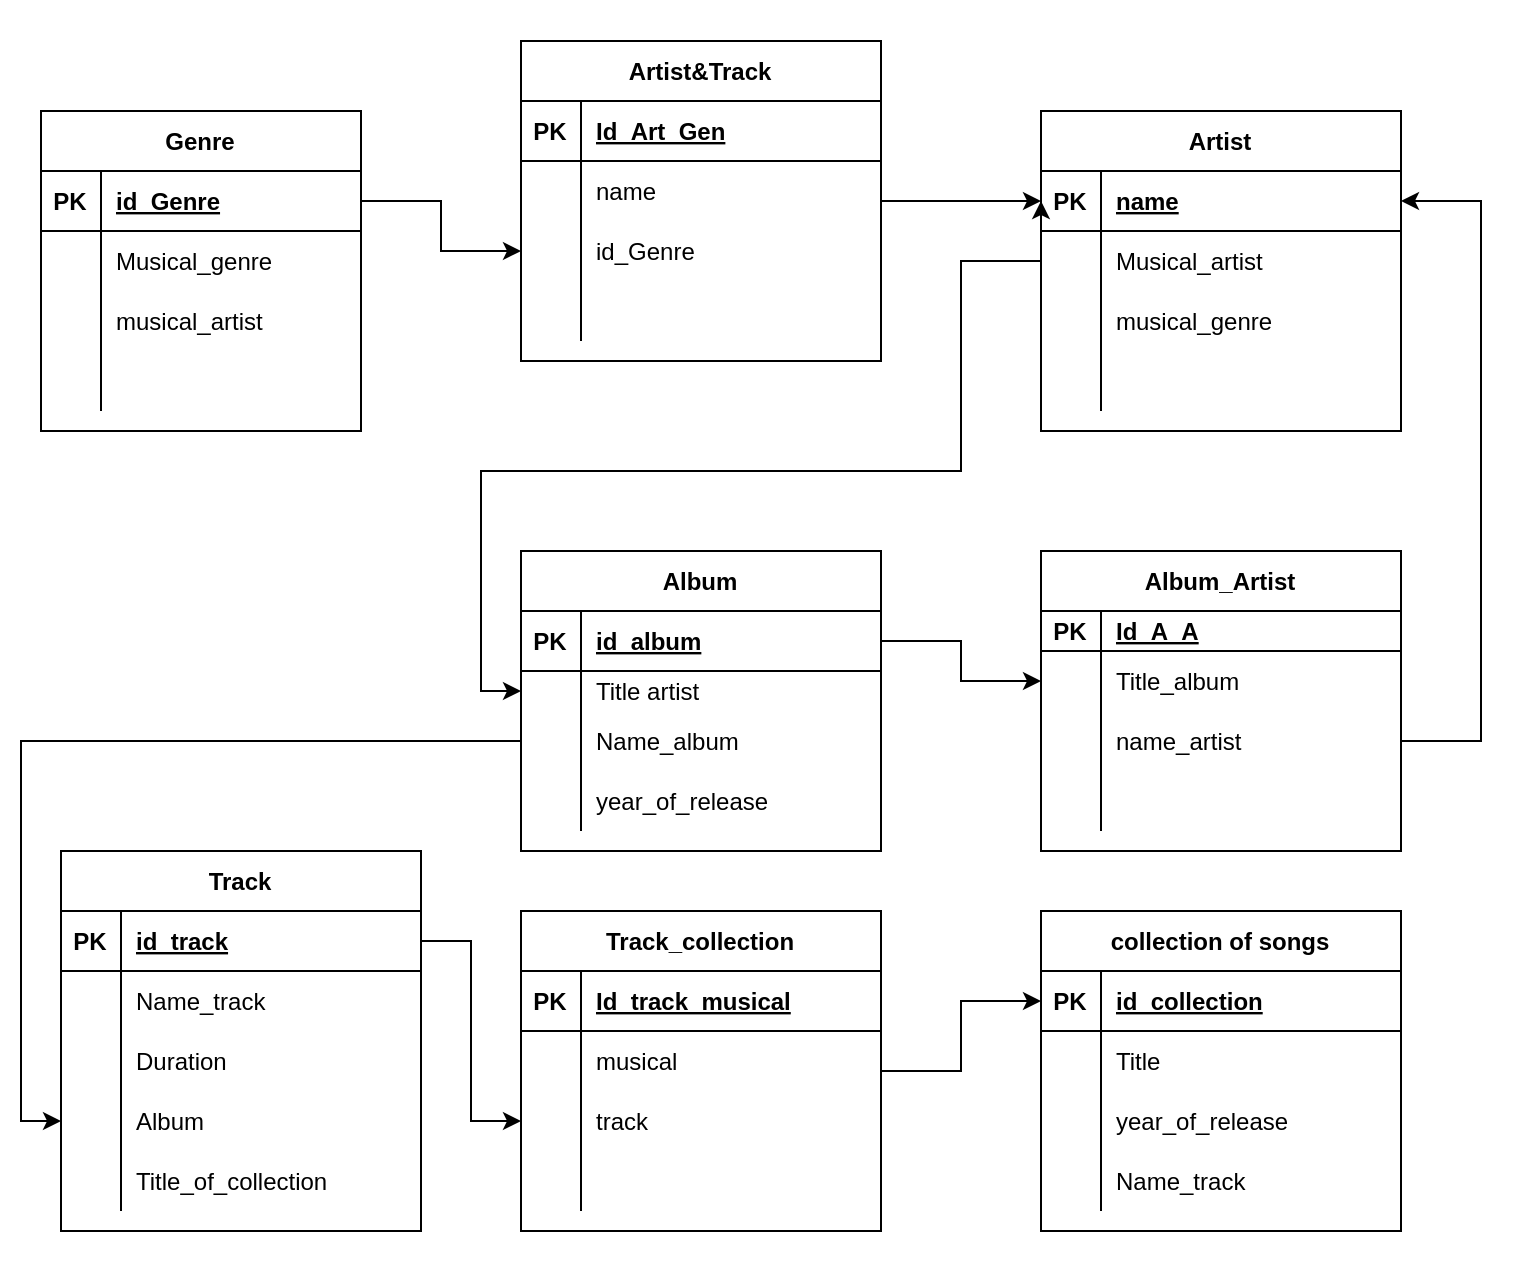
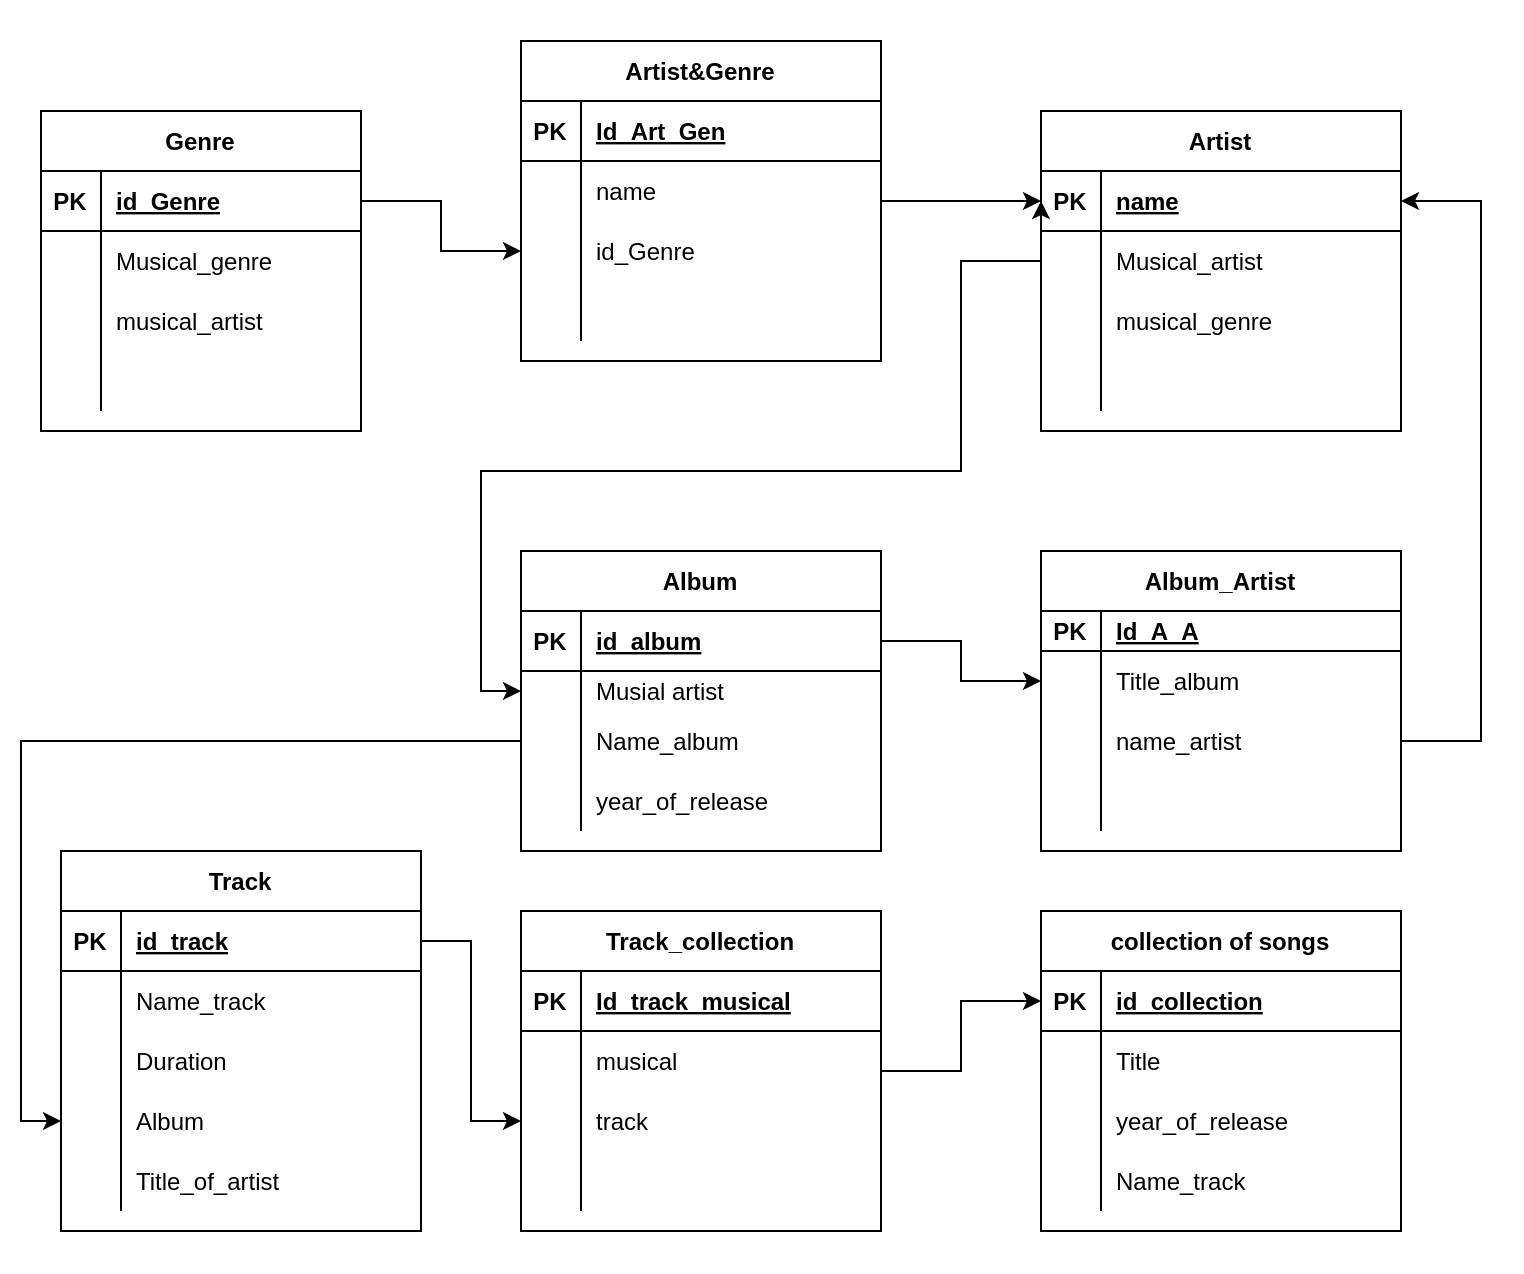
(700, 72) -> (700, 72)
(664, 692) -> (671, 692)
(248, 1182) -> (227, 1182)
